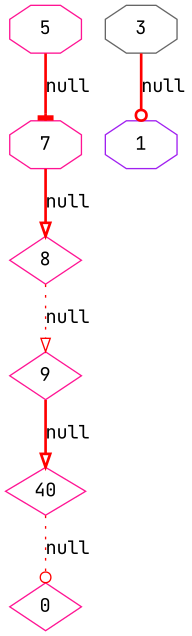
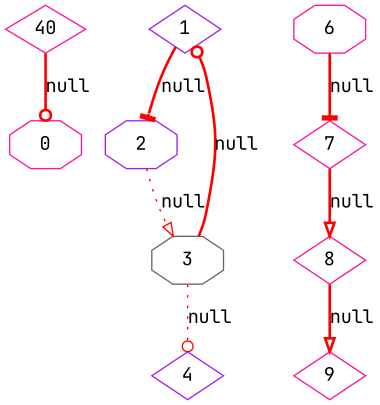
(46, 29) -> (330, 29)
(46, 145) -> (330, 145)
none -> (141, 145)
(141, 145) -> (185, 29)
(46, 311) -> (330, 311)
none -> (188, 376)
(46, 427) -> none
(46, 544) -> (46, 82)
(46, 607) -> (46, 145)
